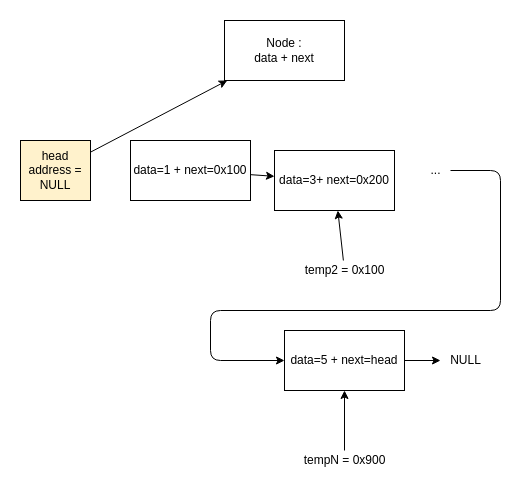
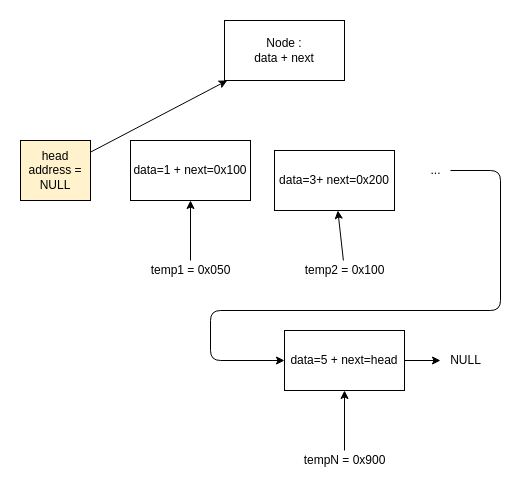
(259, 175) -> none
none -> (191, 234)
none -> (191, 271)
